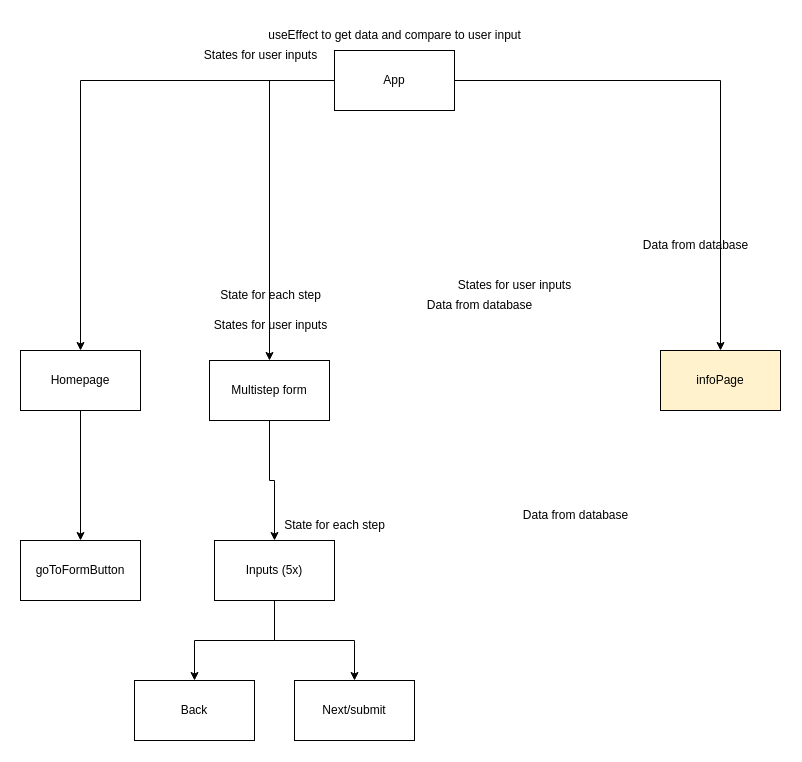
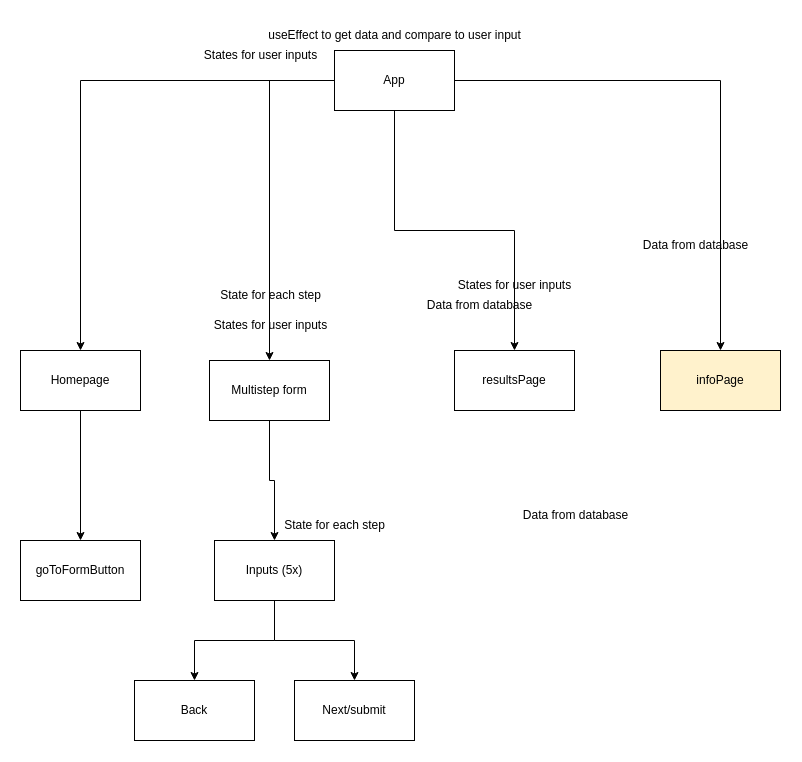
none -> (451, 231)
none -> (515, 381)
